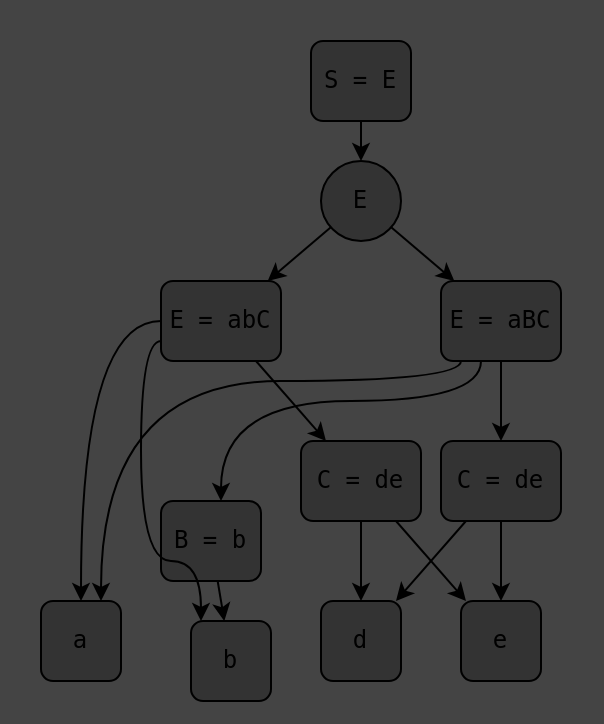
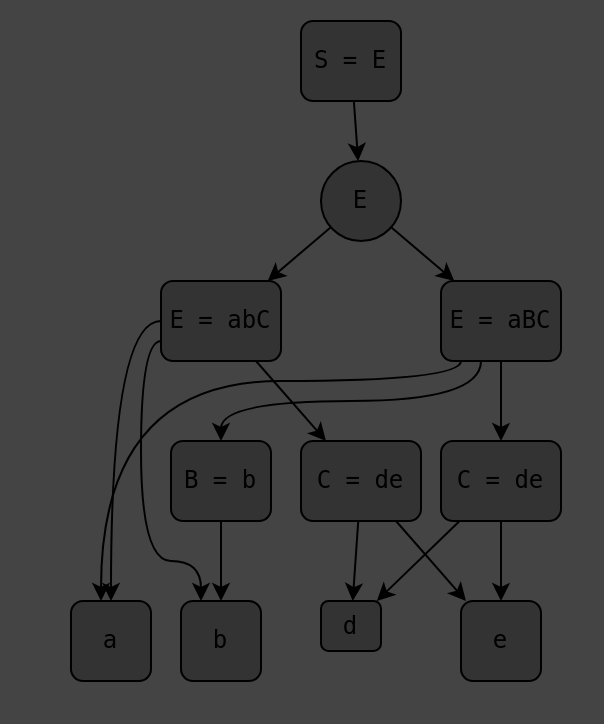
(361, 81) -> (351, 61)
(211, 541) -> (221, 481)
(81, 641) -> (111, 641)
(361, 641) -> (351, 626)
(231, 661) -> (221, 641)
